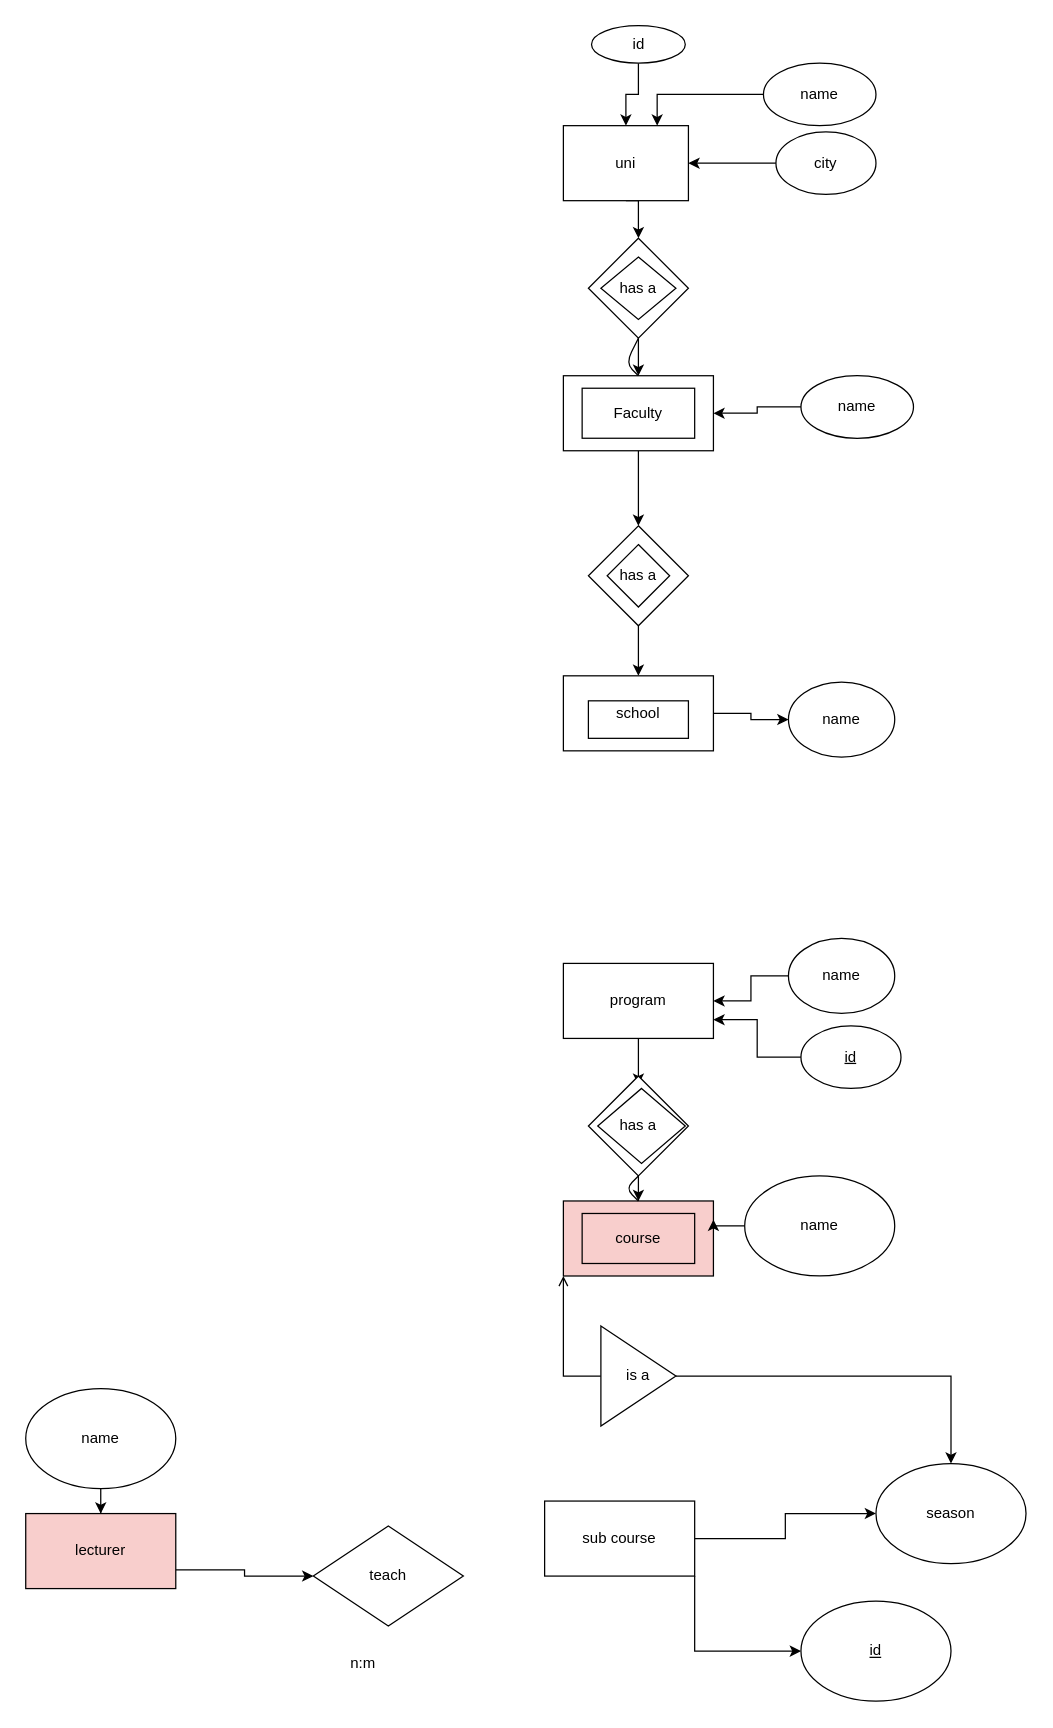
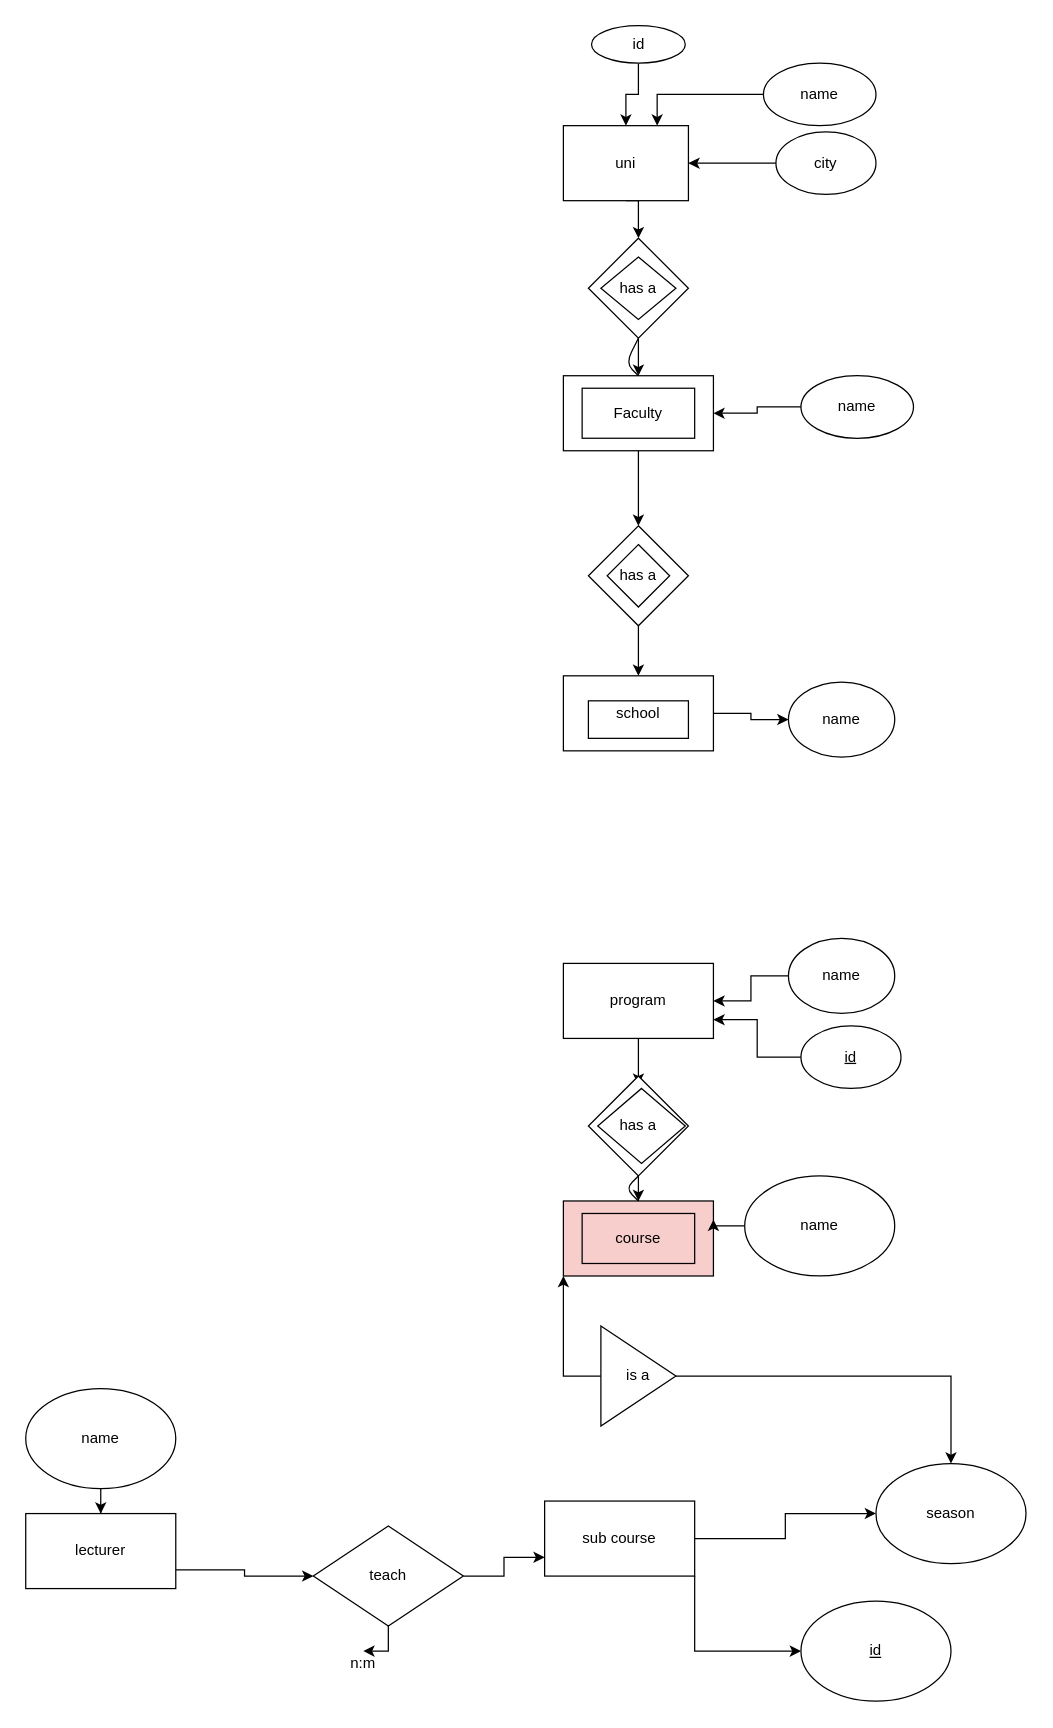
(563, 1283) -> (563, 1286)
(101, 1551) -> (101, 1551)
none -> (504, 1570)
none -> (388, 1647)
